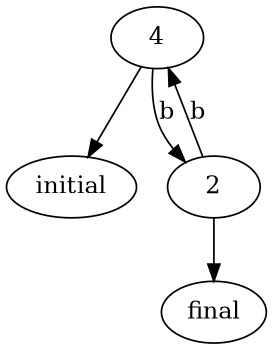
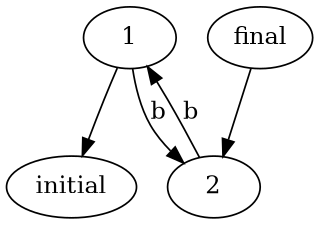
(157, 38) -> (130, 38)
(214, 241) -> (240, 104)
